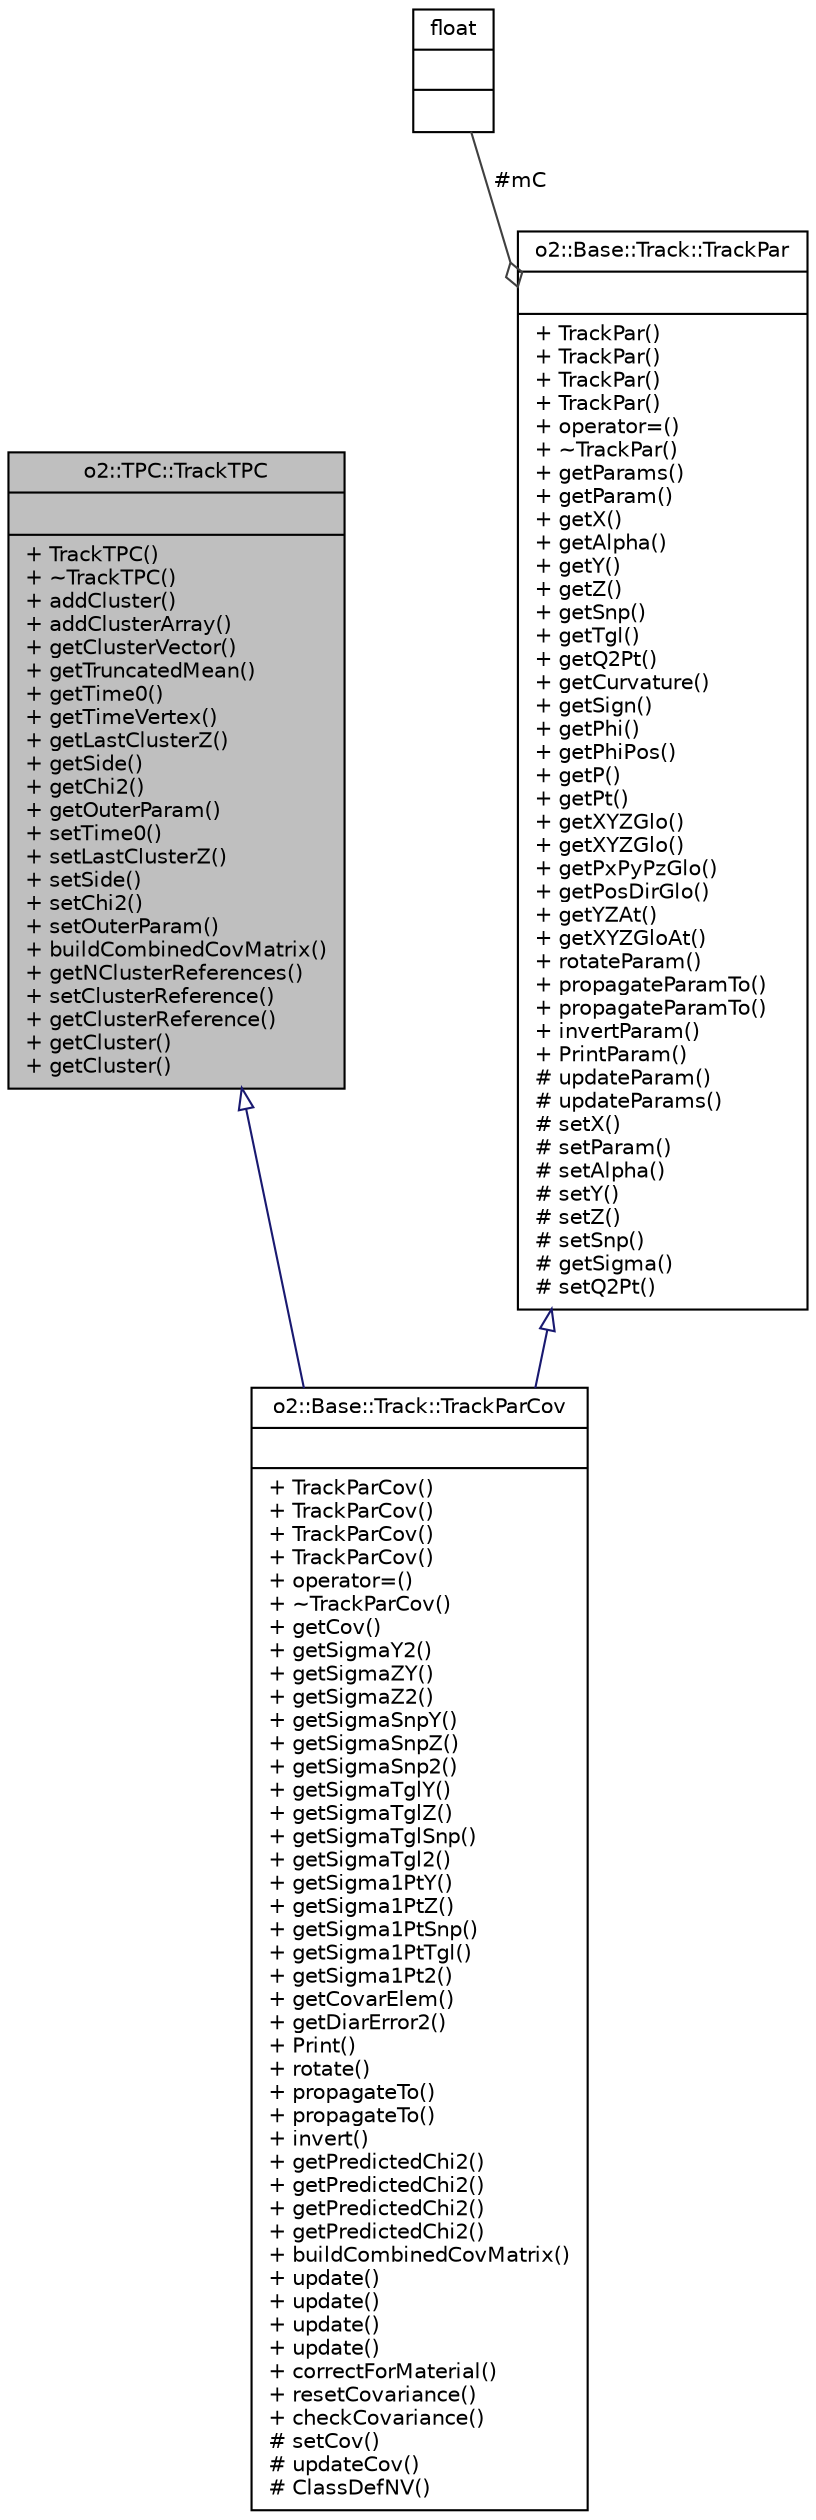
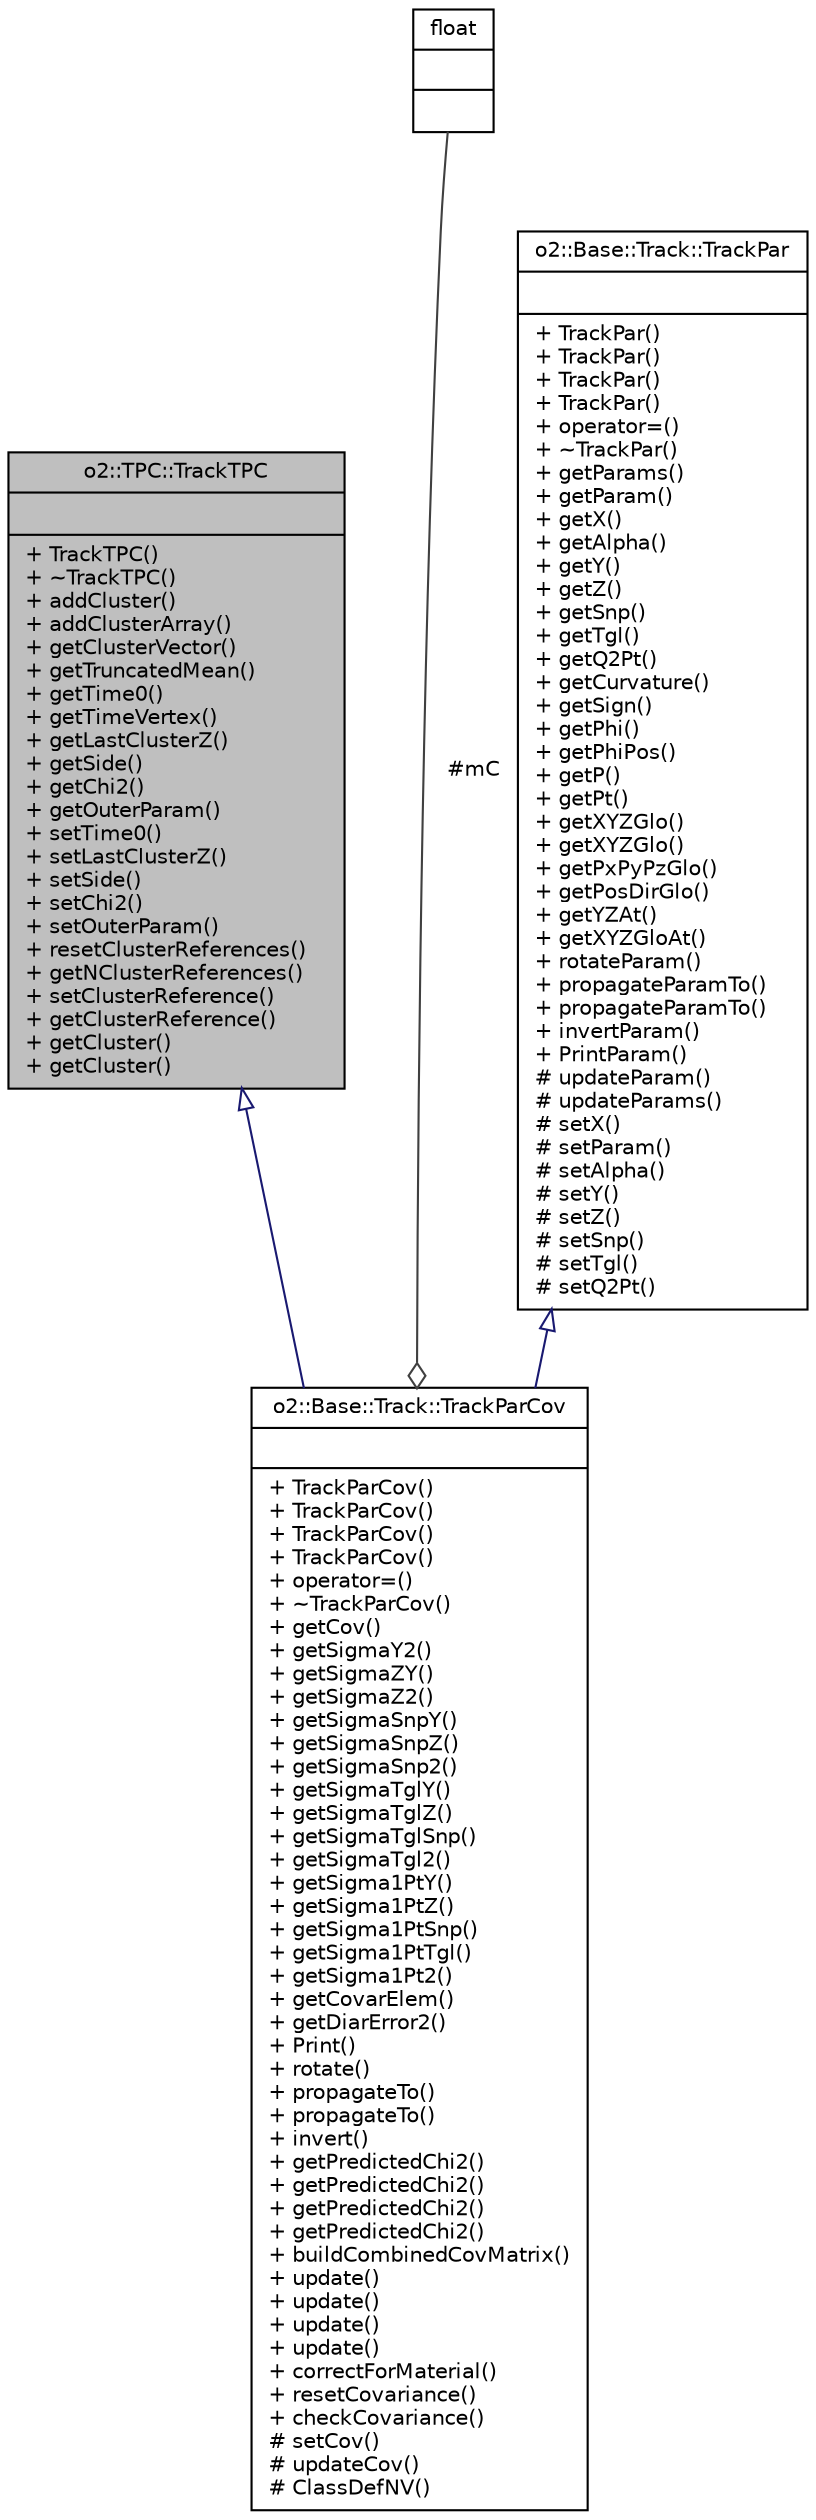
(491, 197) -> (424, 747)
(177, 950) -> (166, 950)
(605, 1264) -> (587, 1264)
